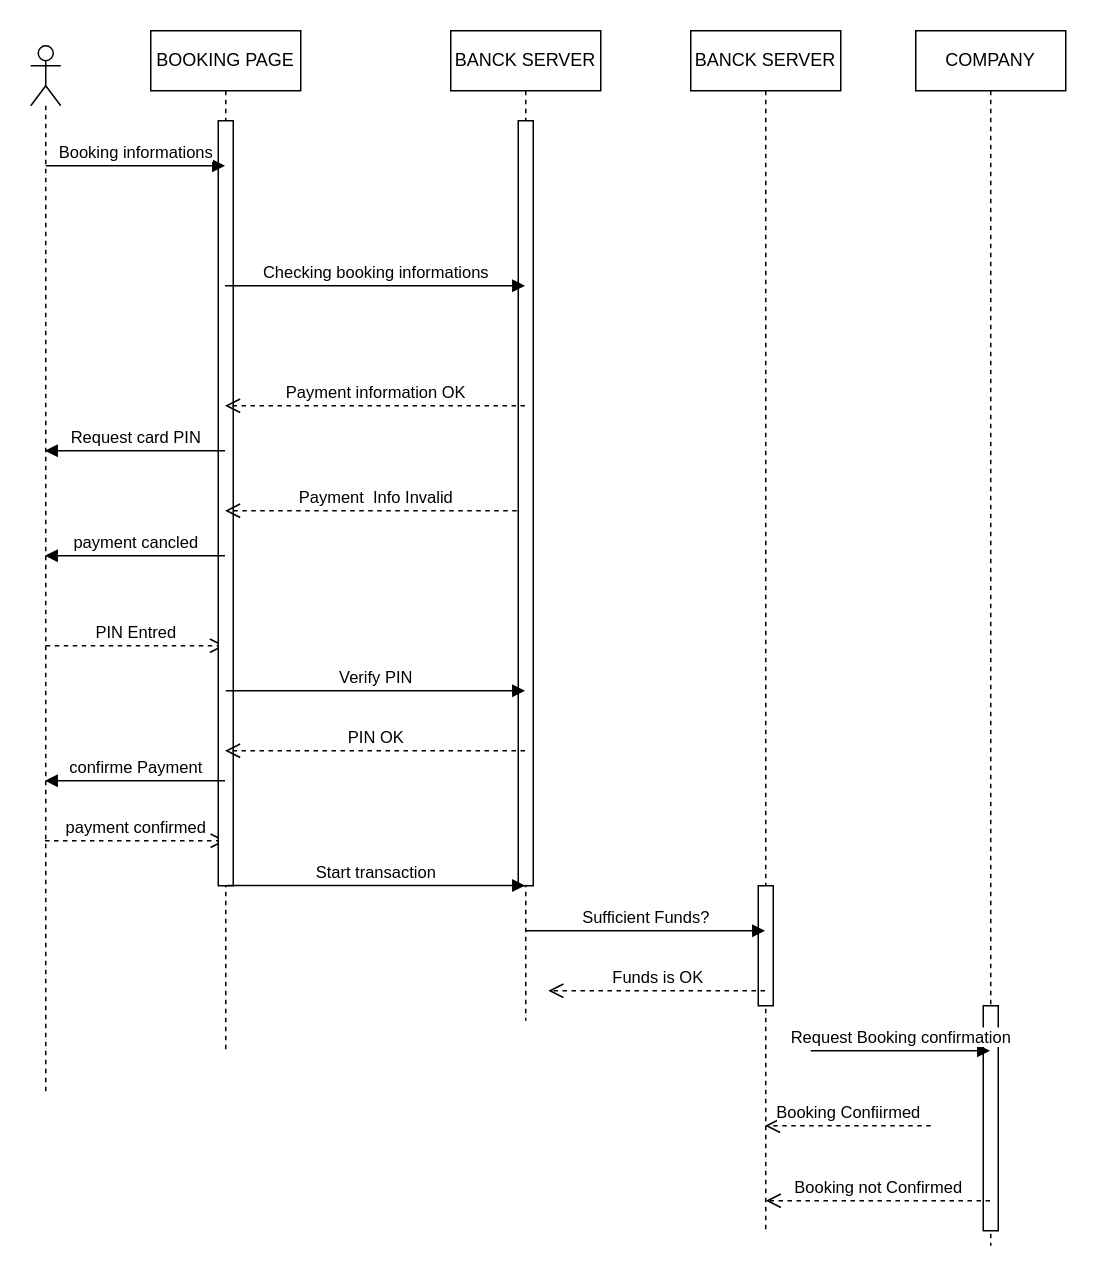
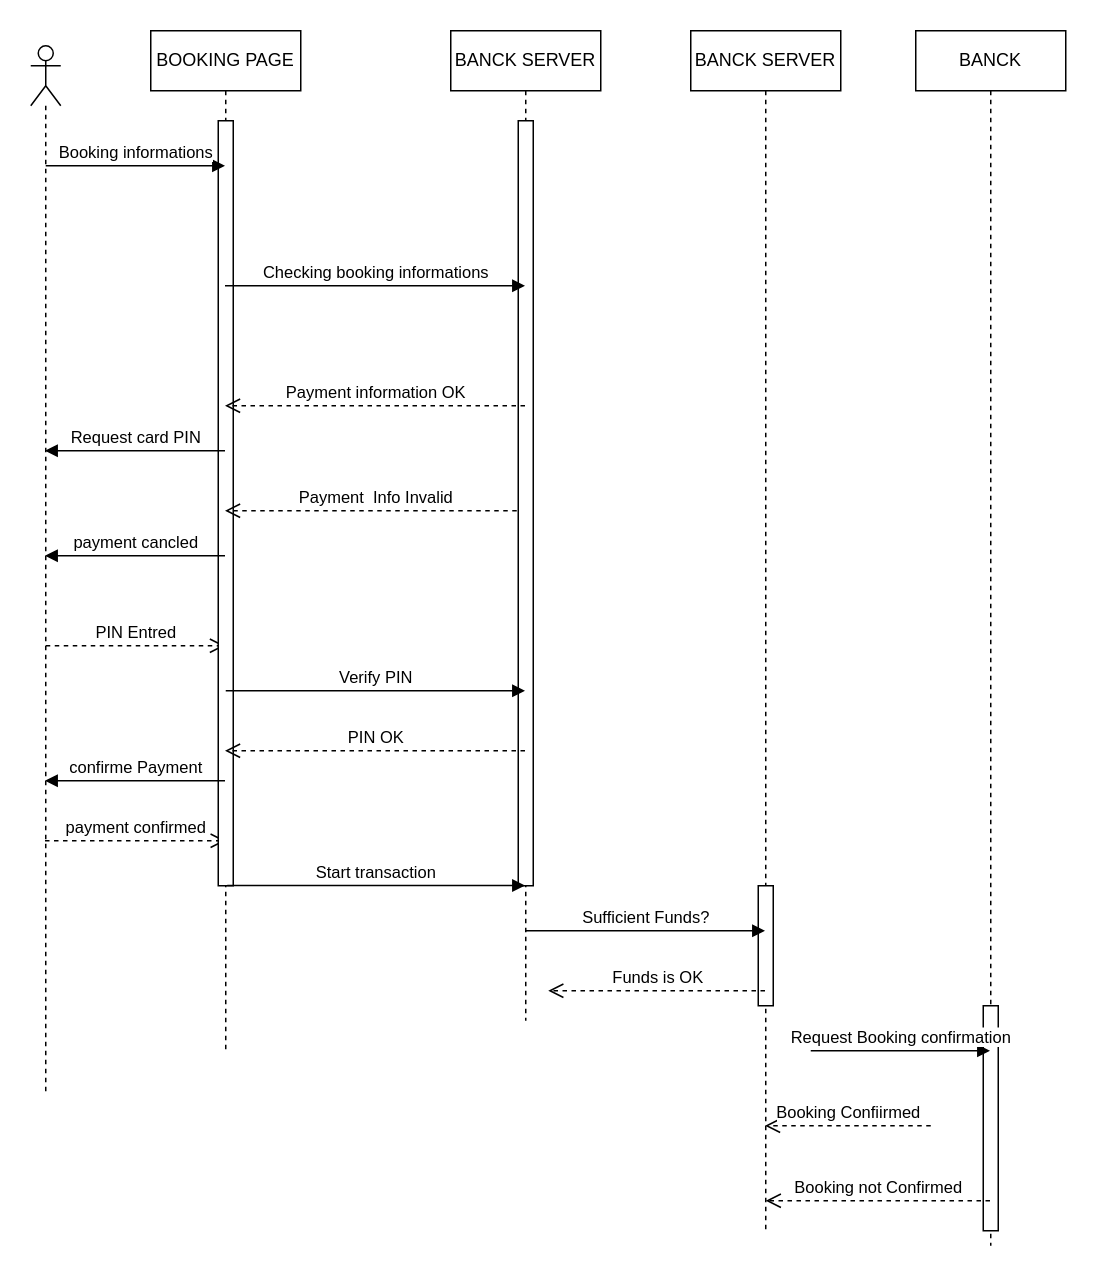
(991, 61) -> (991, 61)
